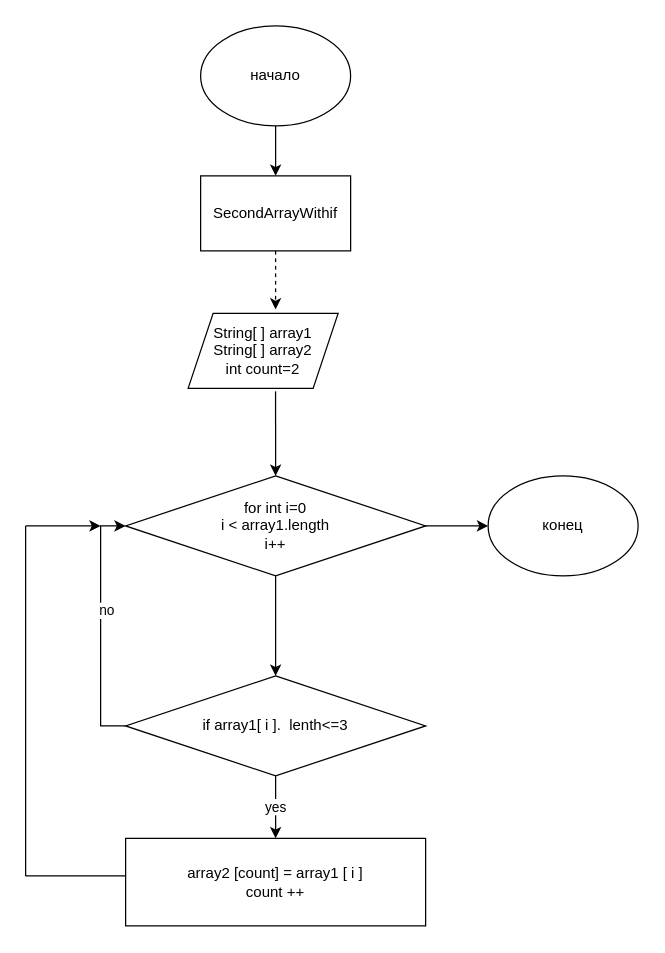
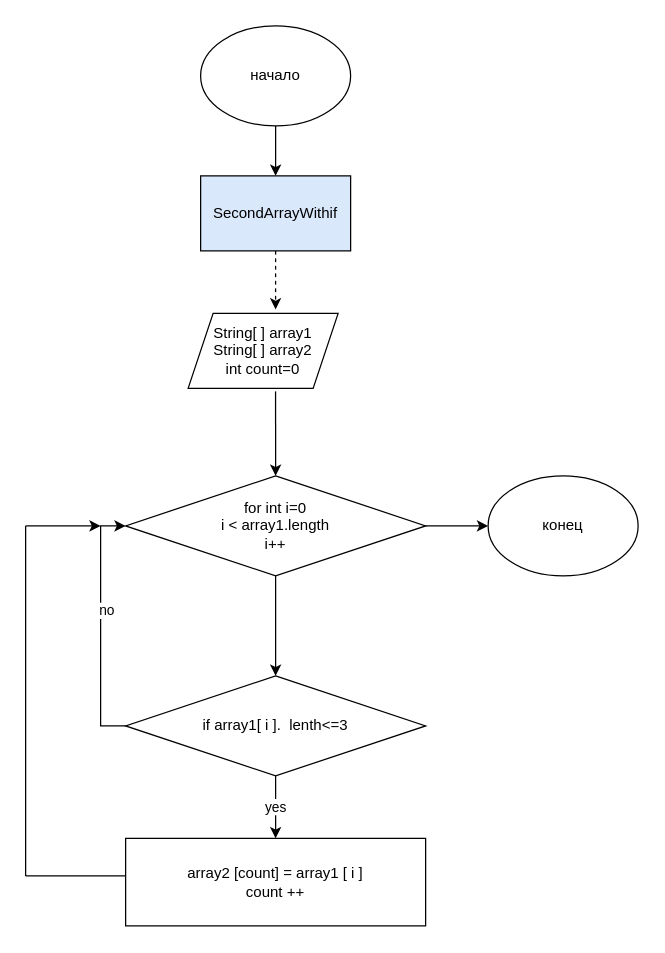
(276, 213) -> (276, 213)
(263, 351) -> (263, 351)
